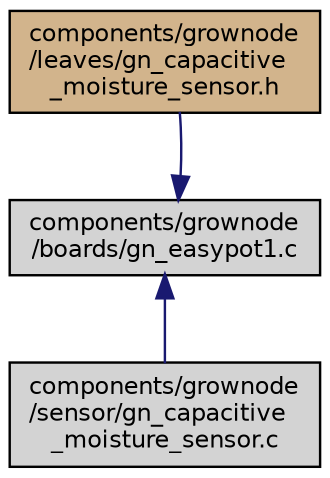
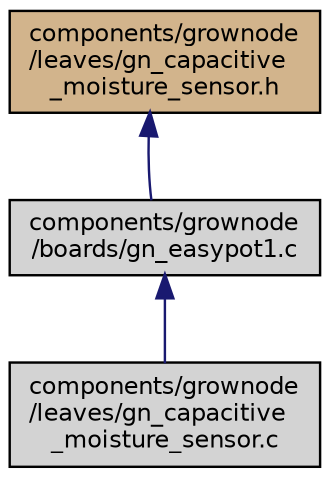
(181, 144) -> (149, 168)
(165, 415) -> (165, 415)
